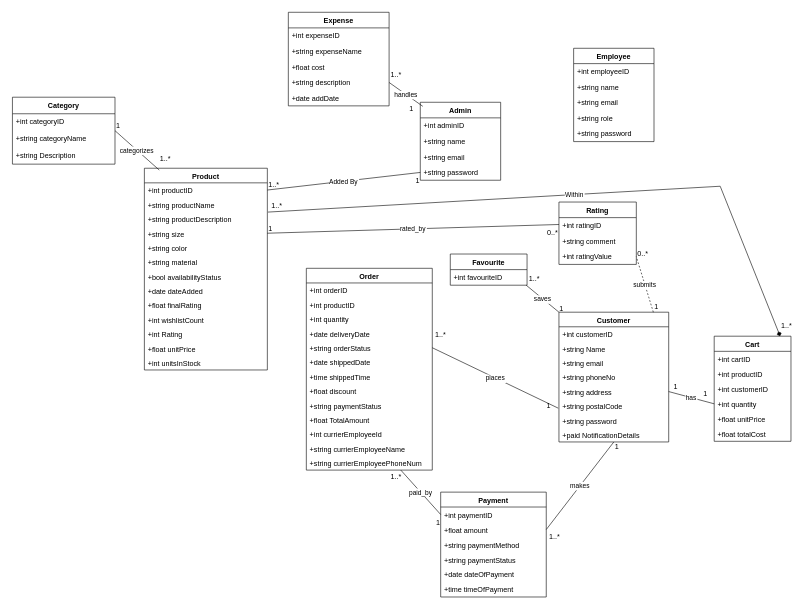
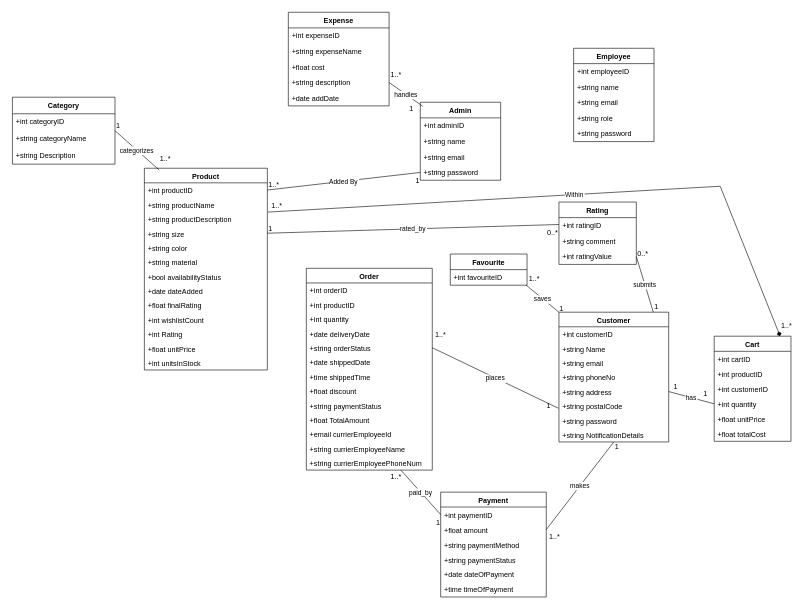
(650, 301) -> (650, 301)
(350, 435) -> (353, 435)
(607, 436) -> (611, 436)
